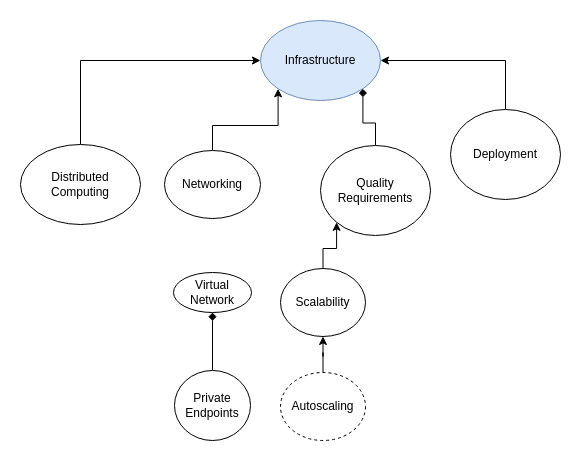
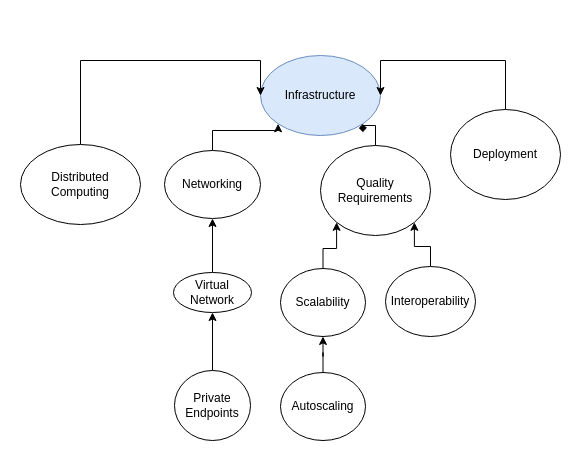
(321, 61) -> (321, 96)
none -> (424, 247)
none -> (213, 249)
none -> (431, 302)
(213, 321) -> (213, 320)
(323, 407) -> (323, 407)
